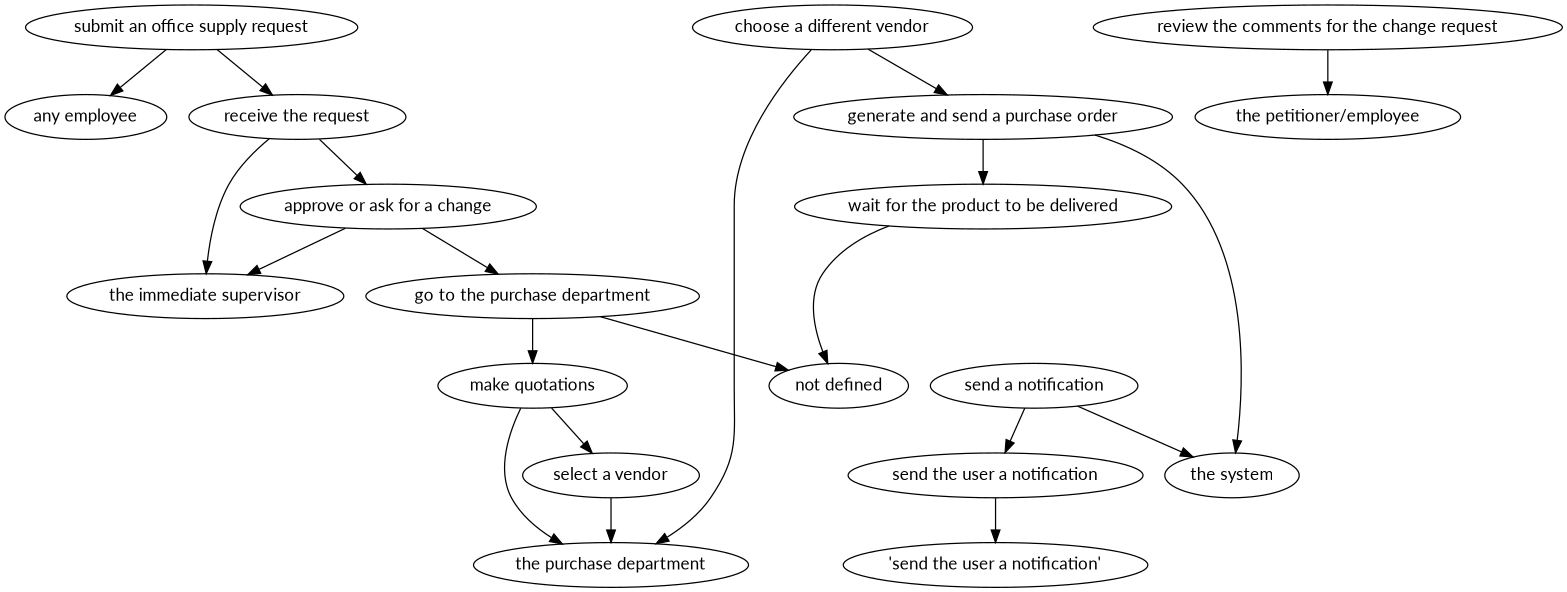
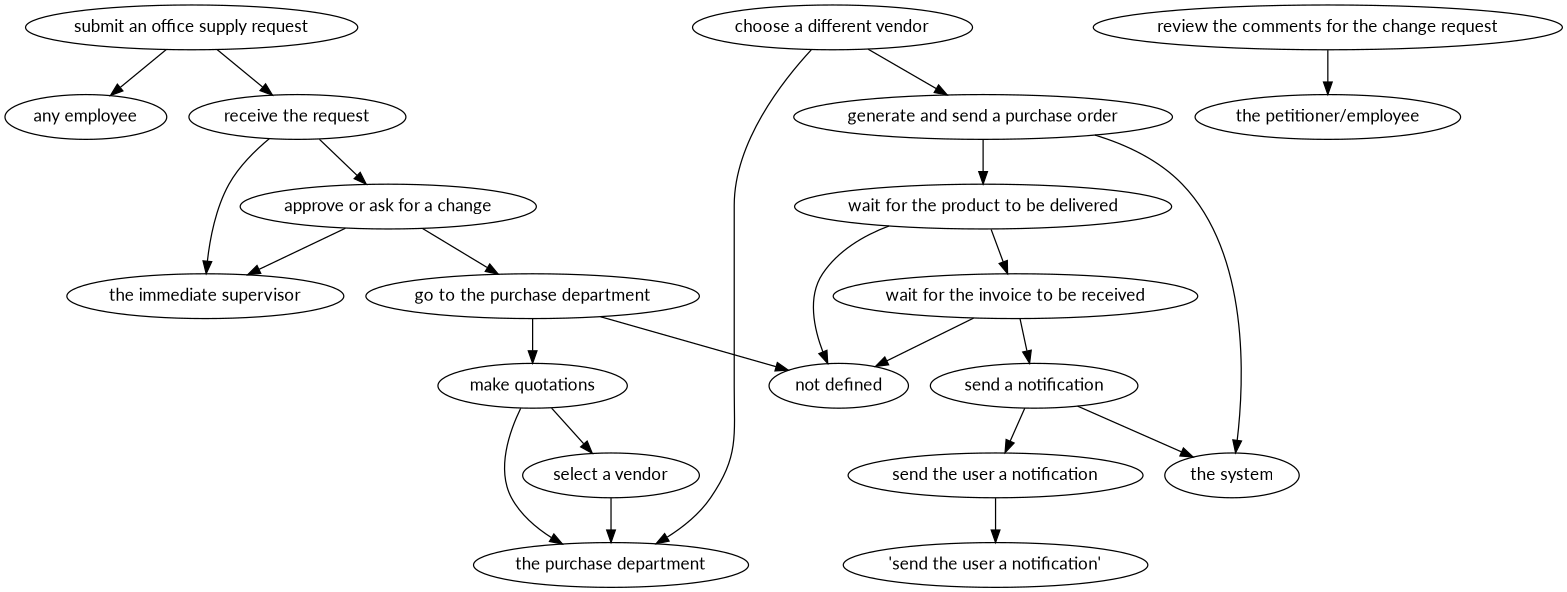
none -> (1015, 296)
